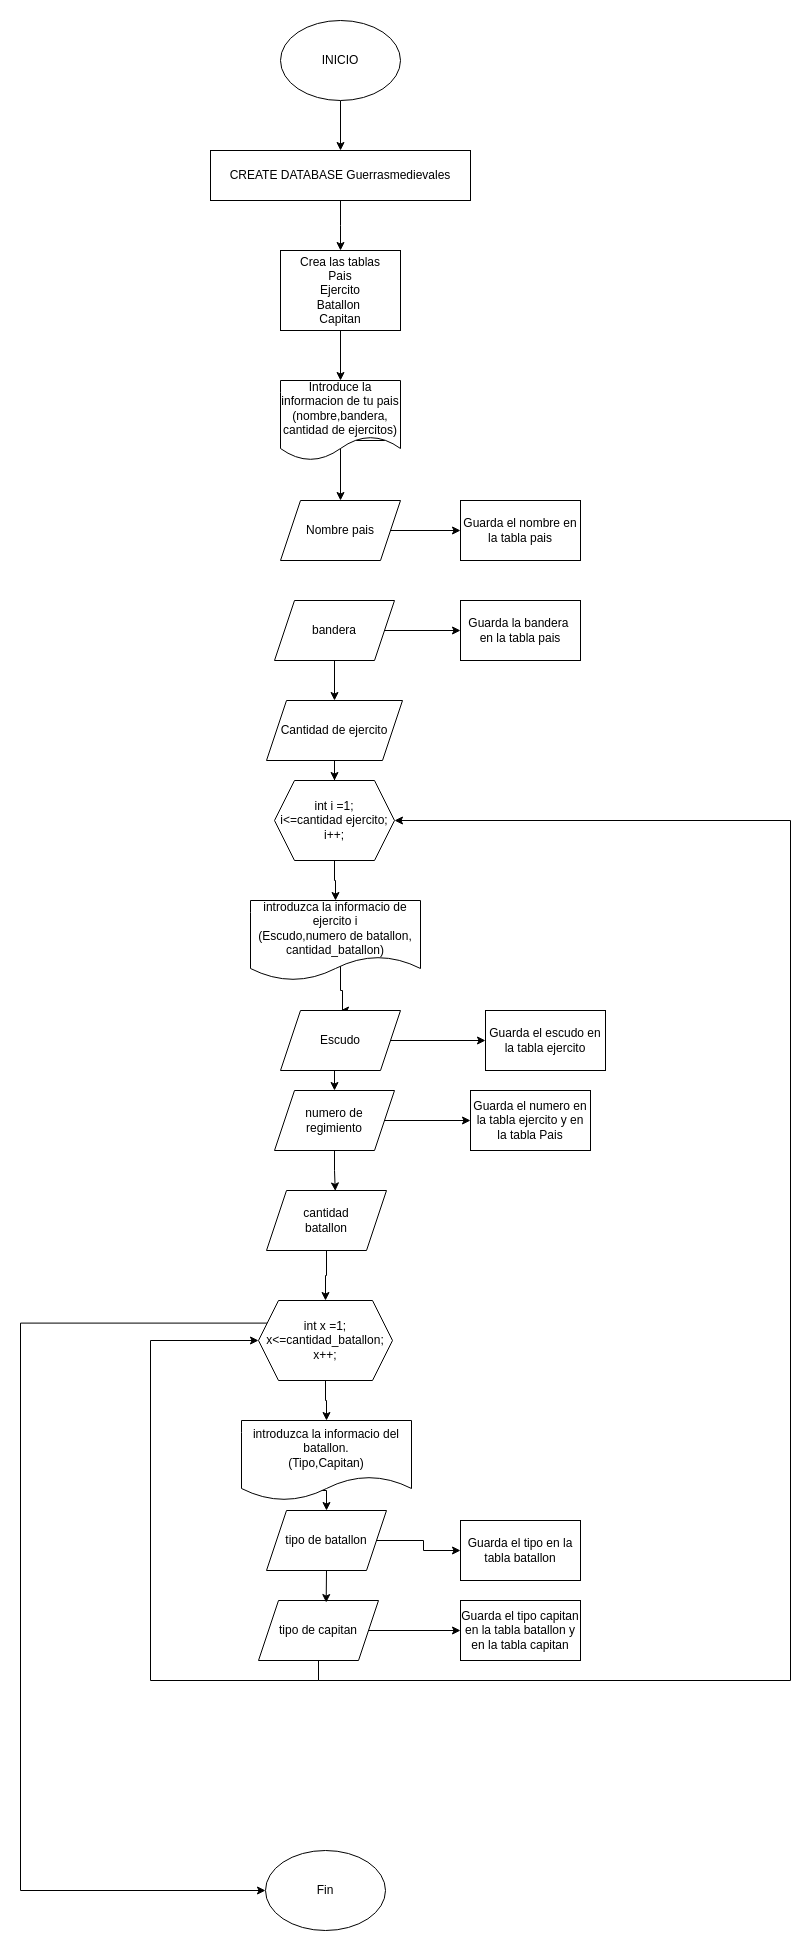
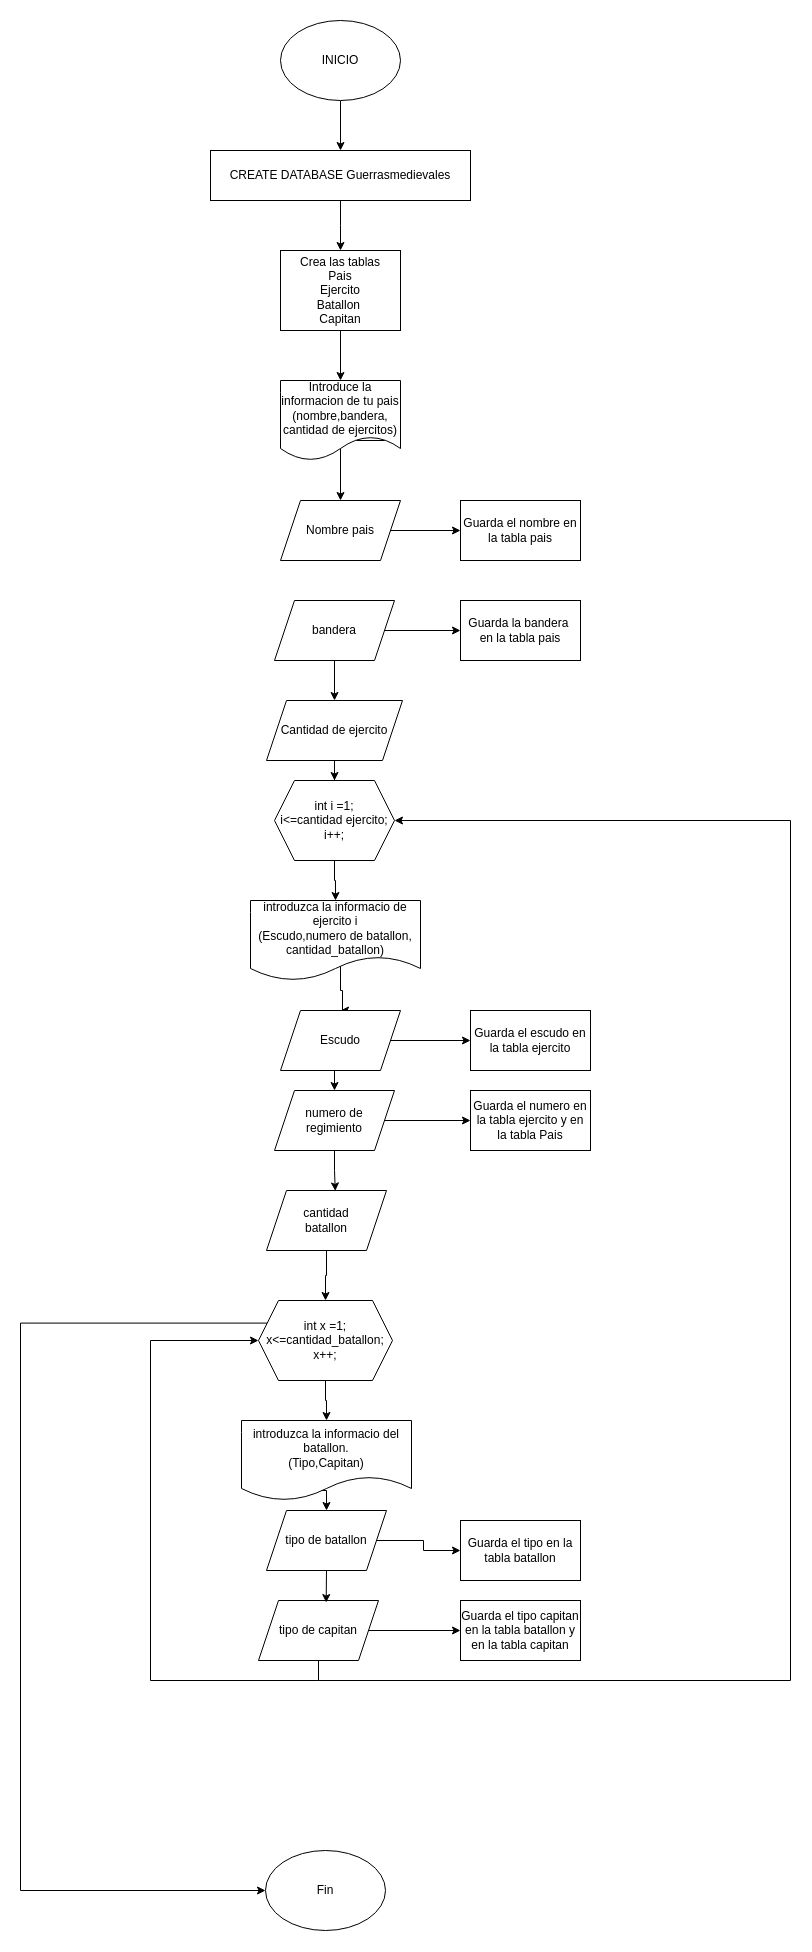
(546, 1041) -> (531, 1041)
